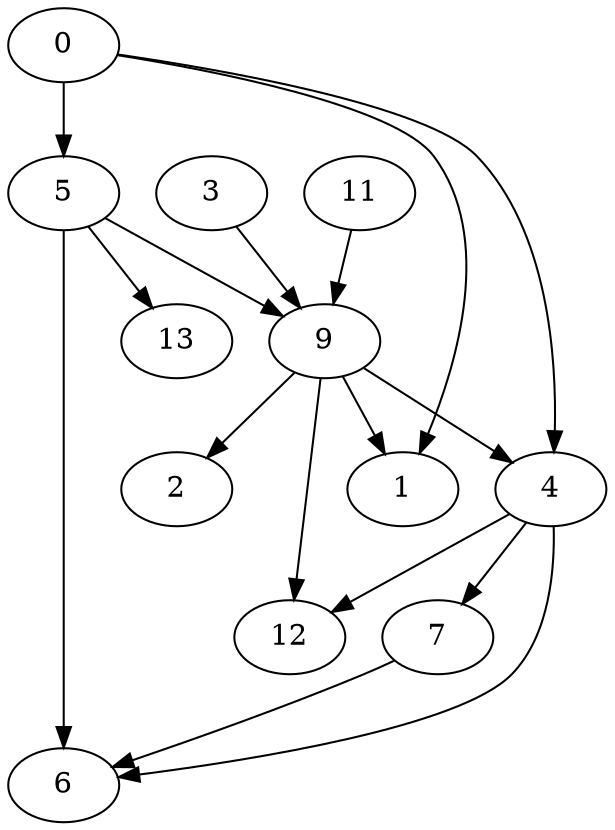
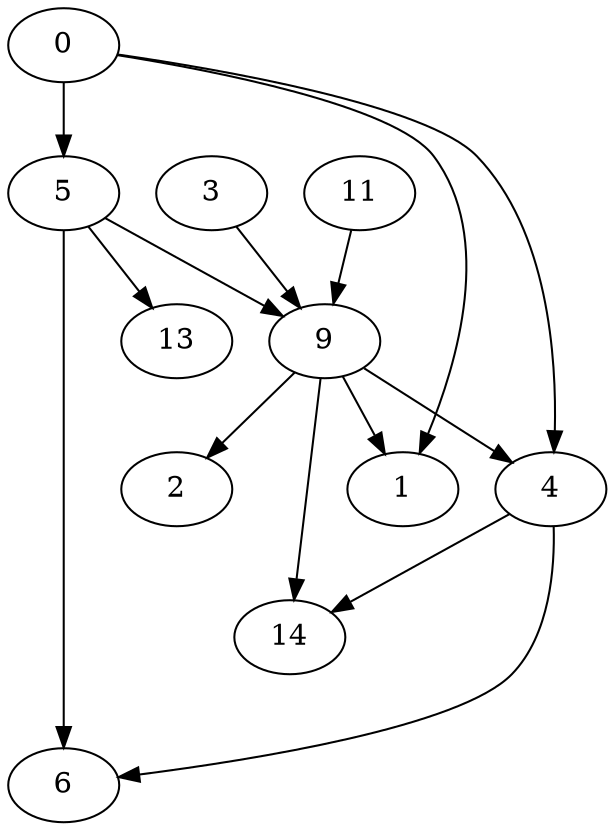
(290, 637) -> (290, 637)
(438, 637) -> none
